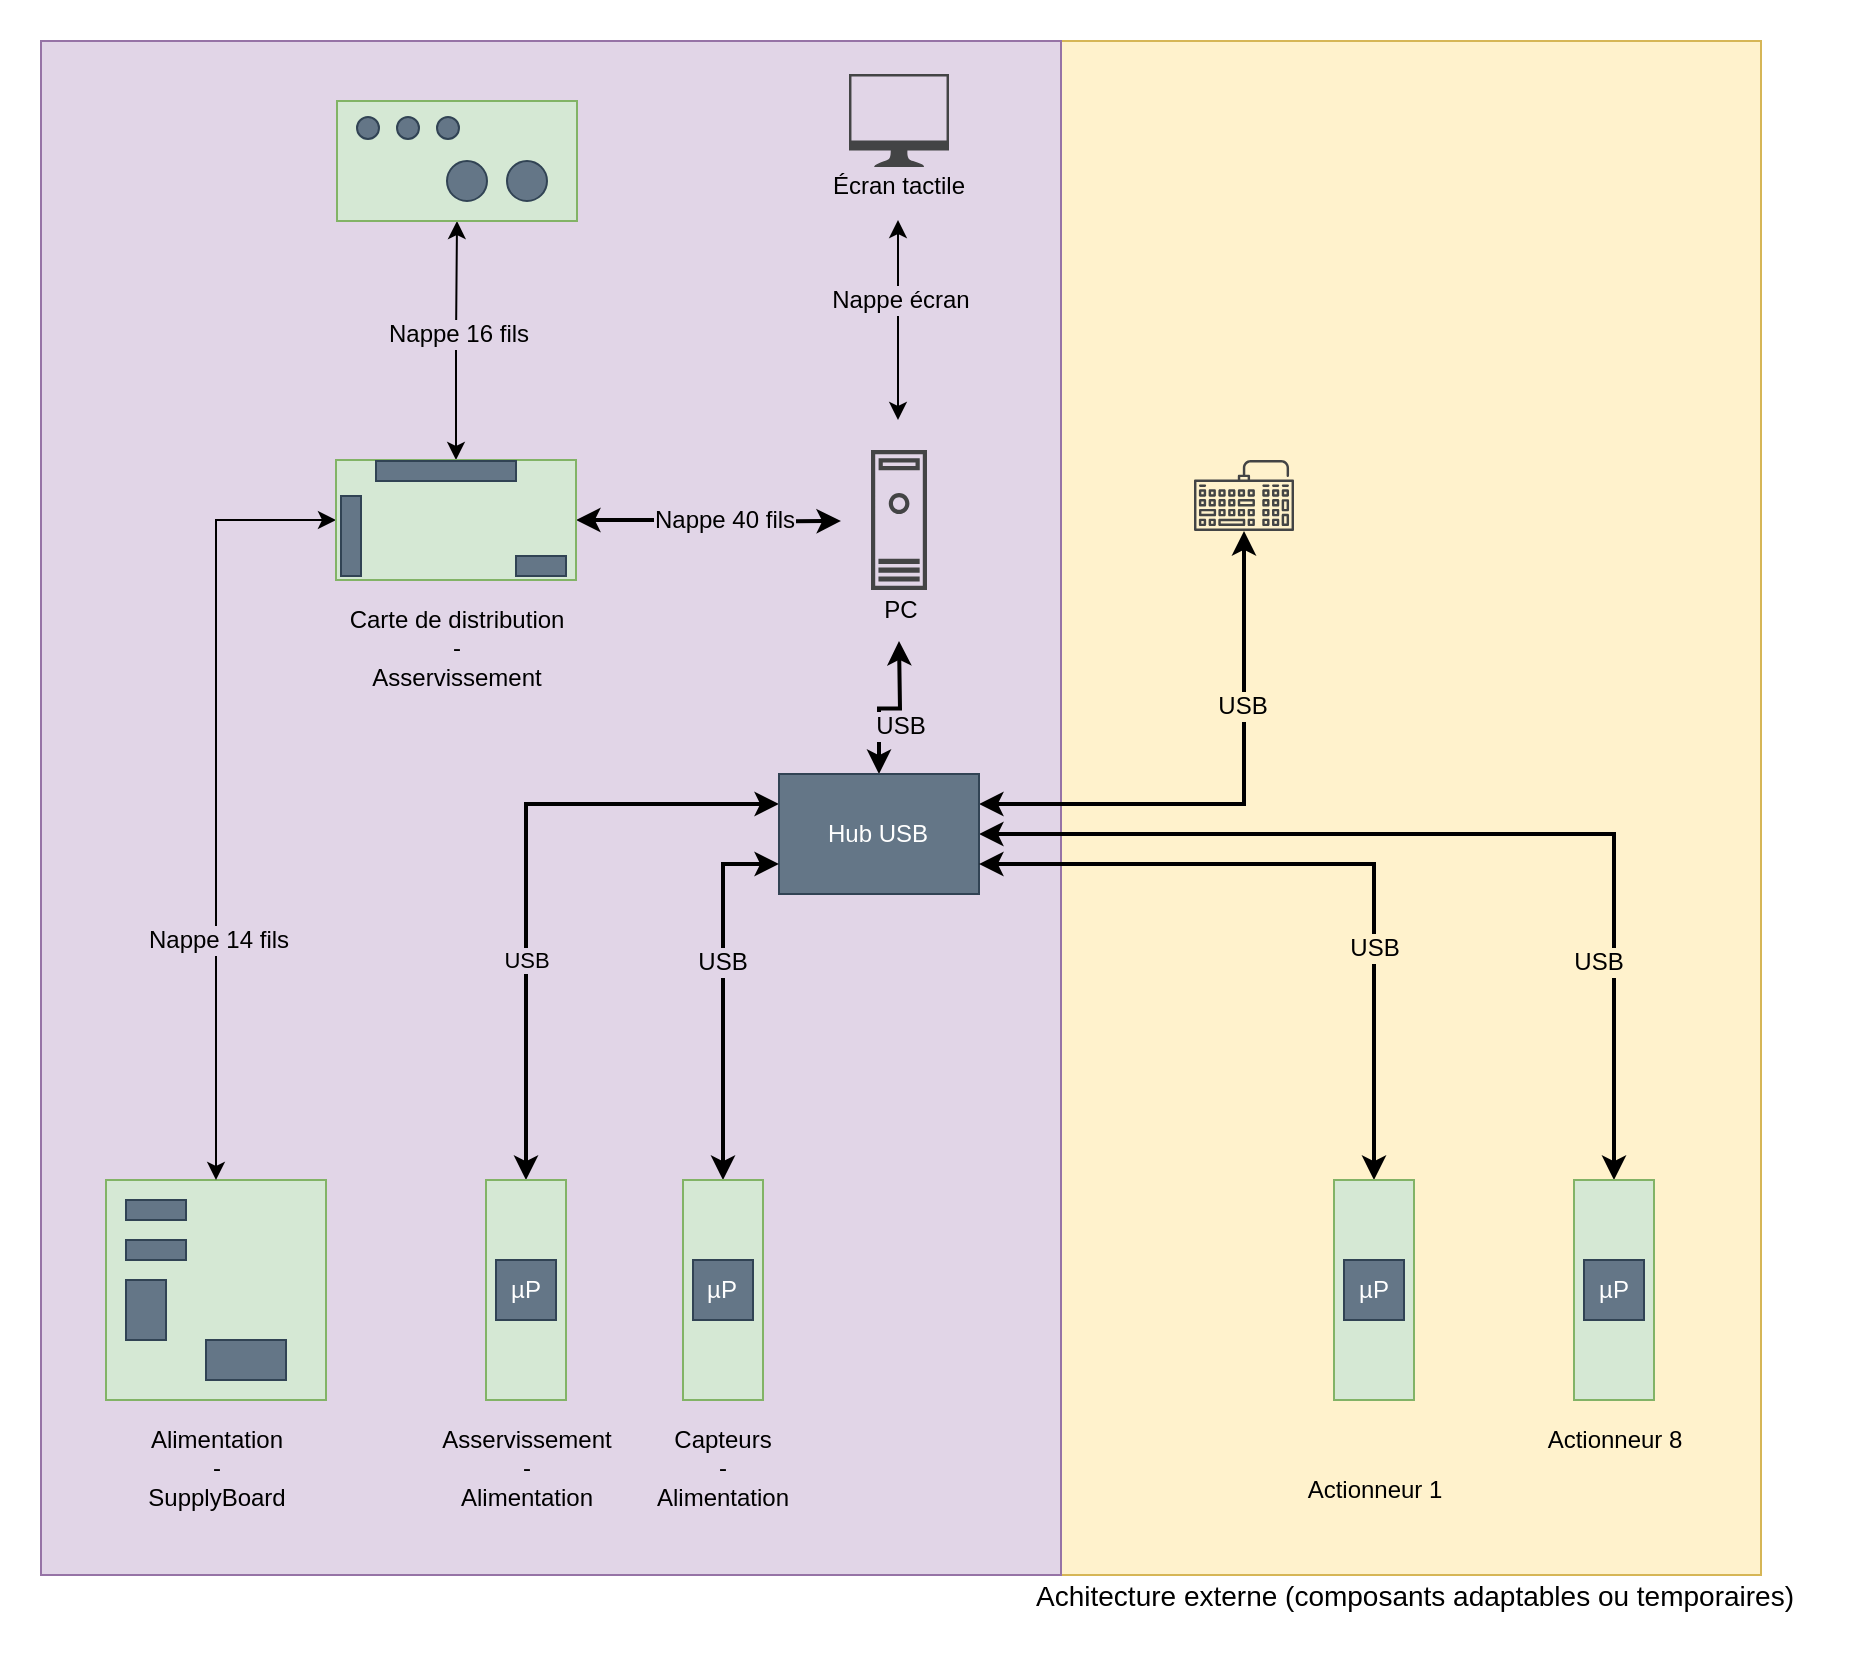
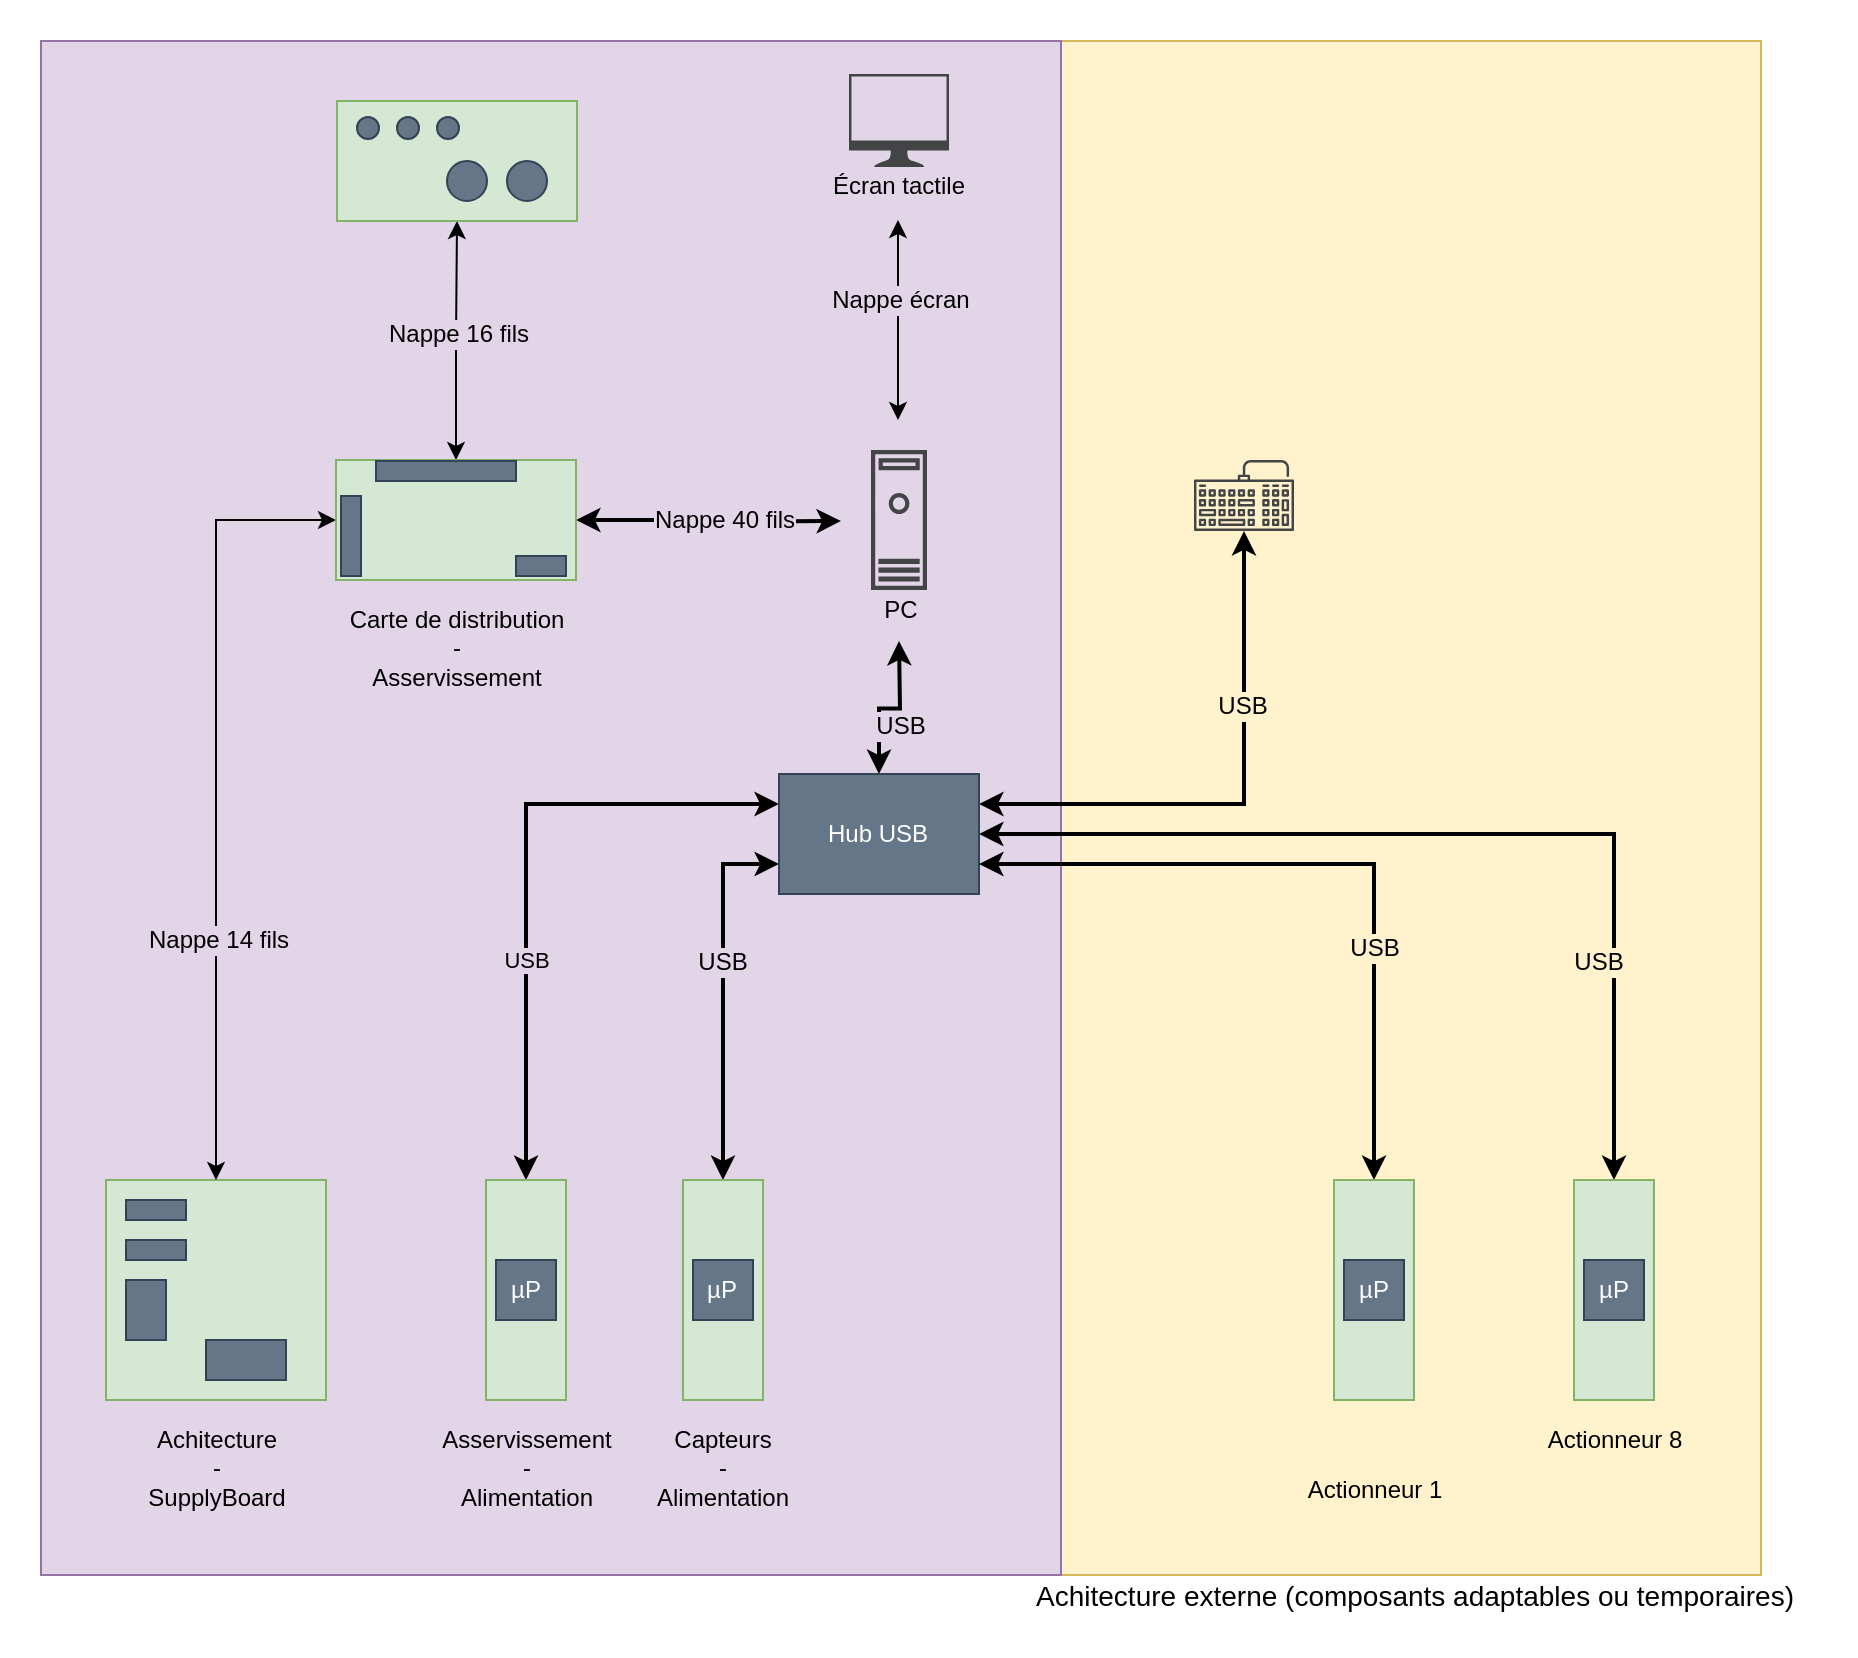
(218, 1470) -> (218, 1470)
